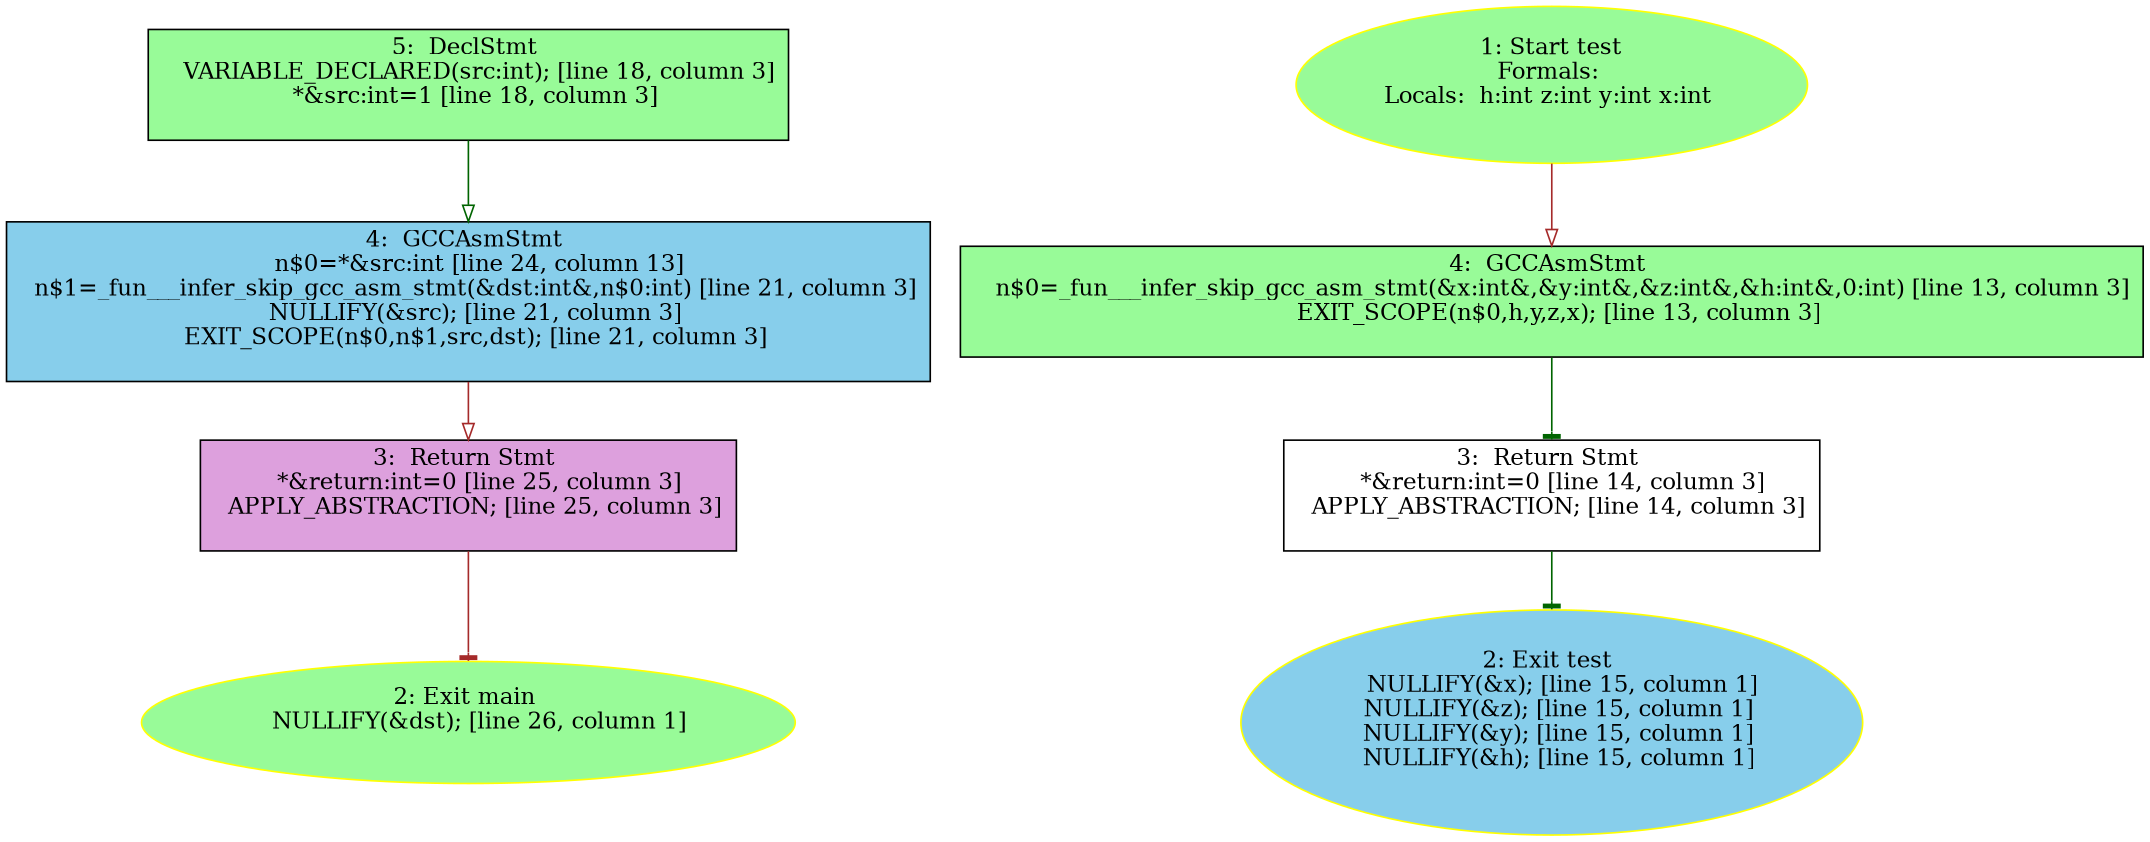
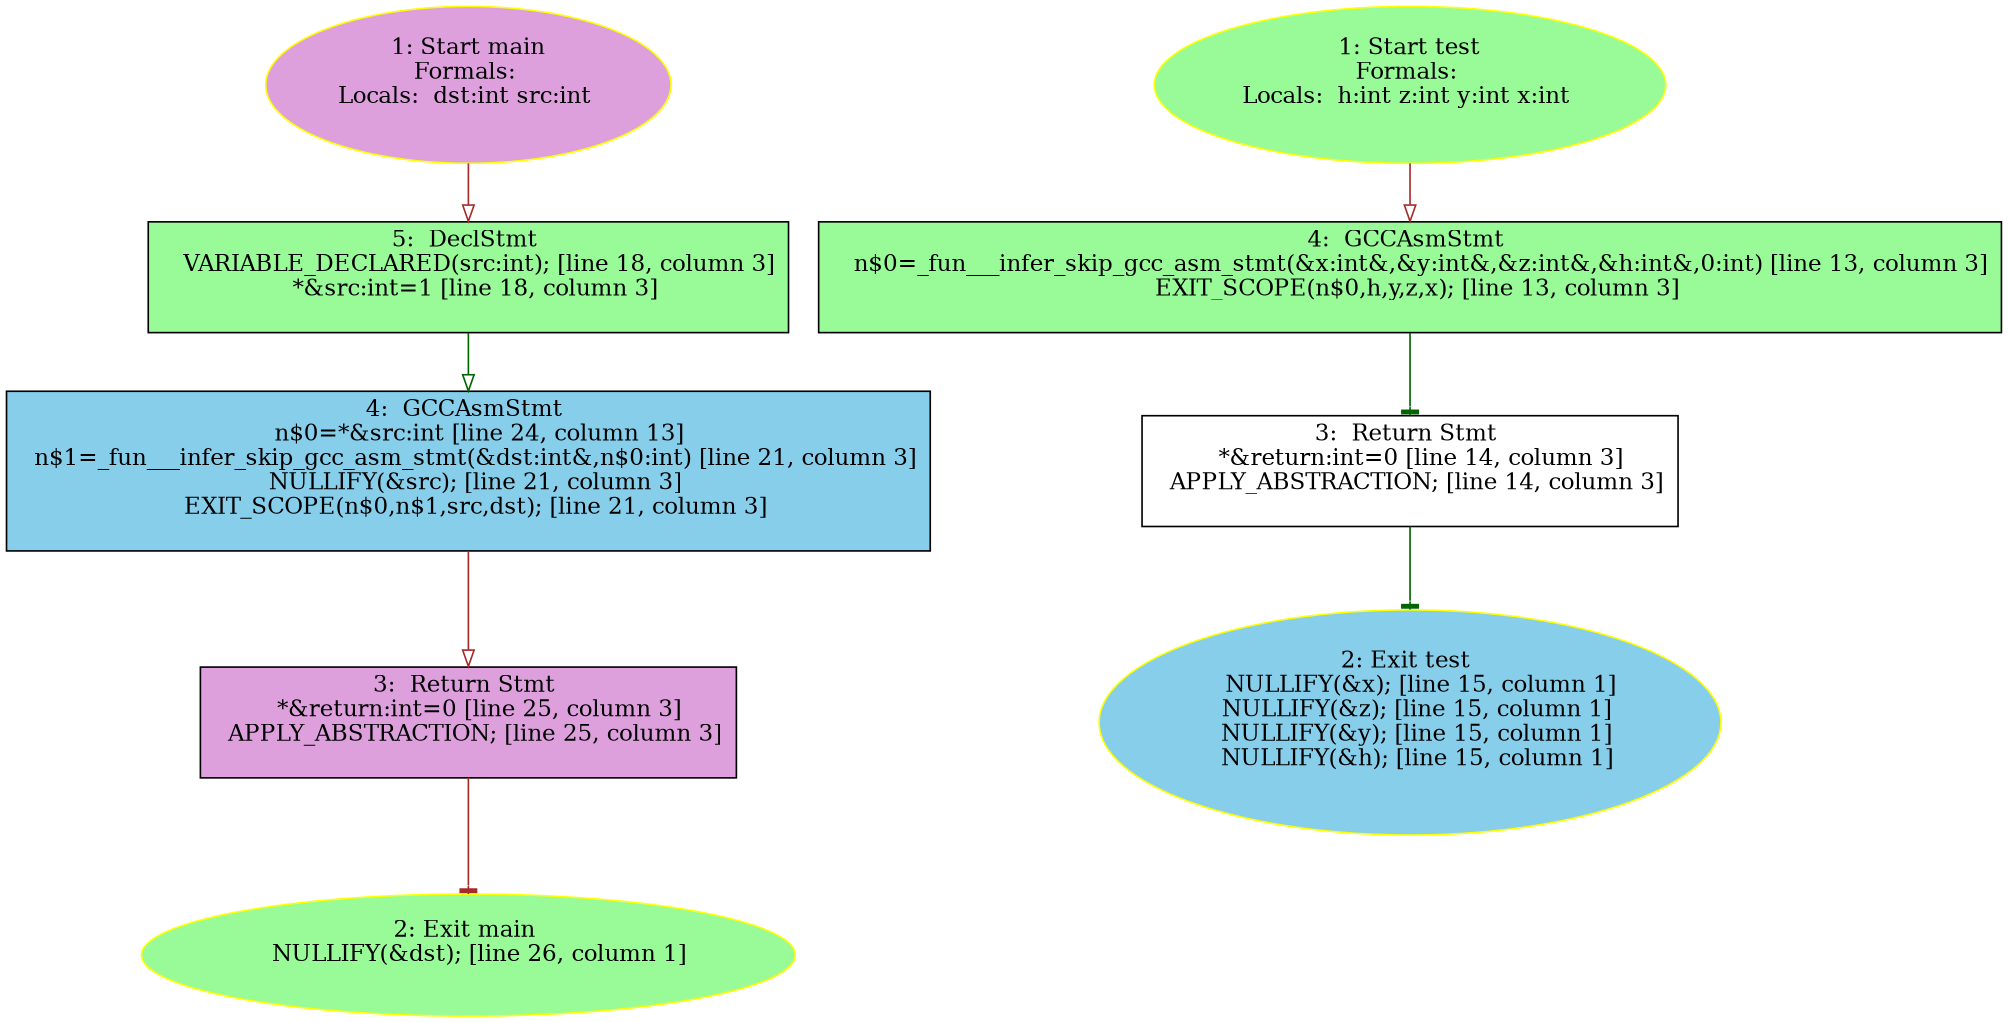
none -> (468, 85)
